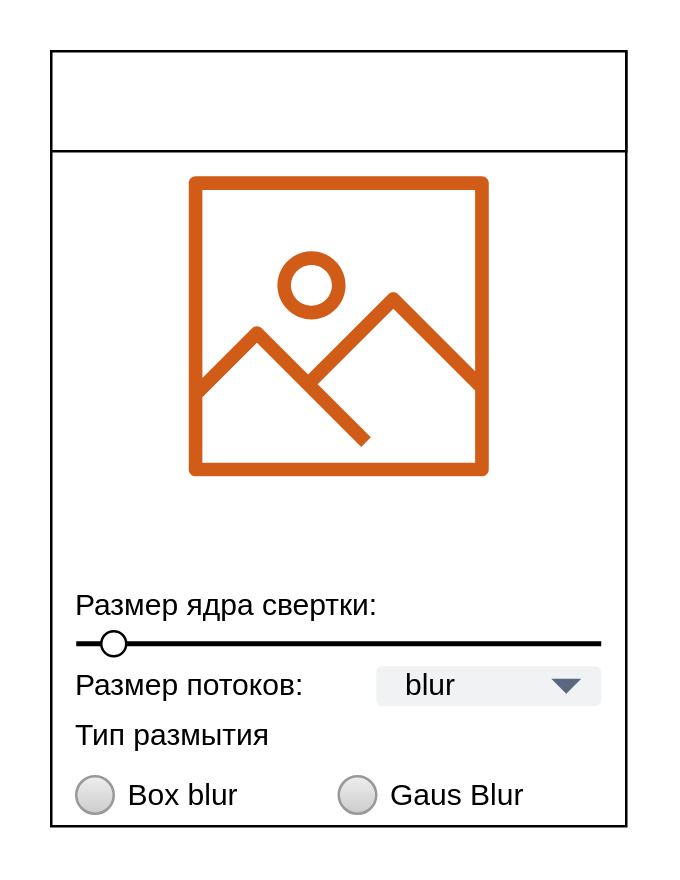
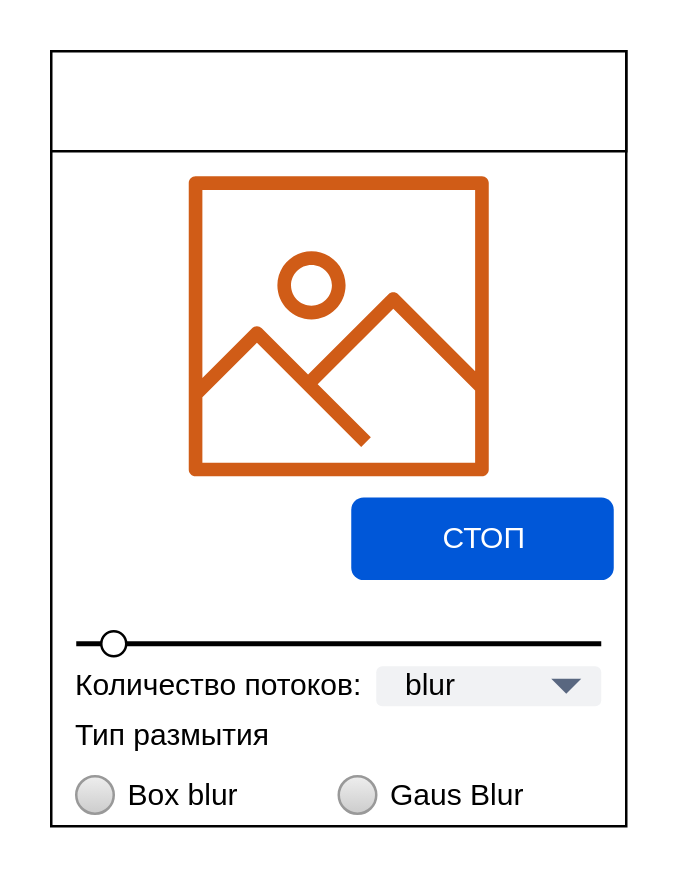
none -> (483, 539)
(329, 605) -> none
(194, 686) -> (228, 686)
